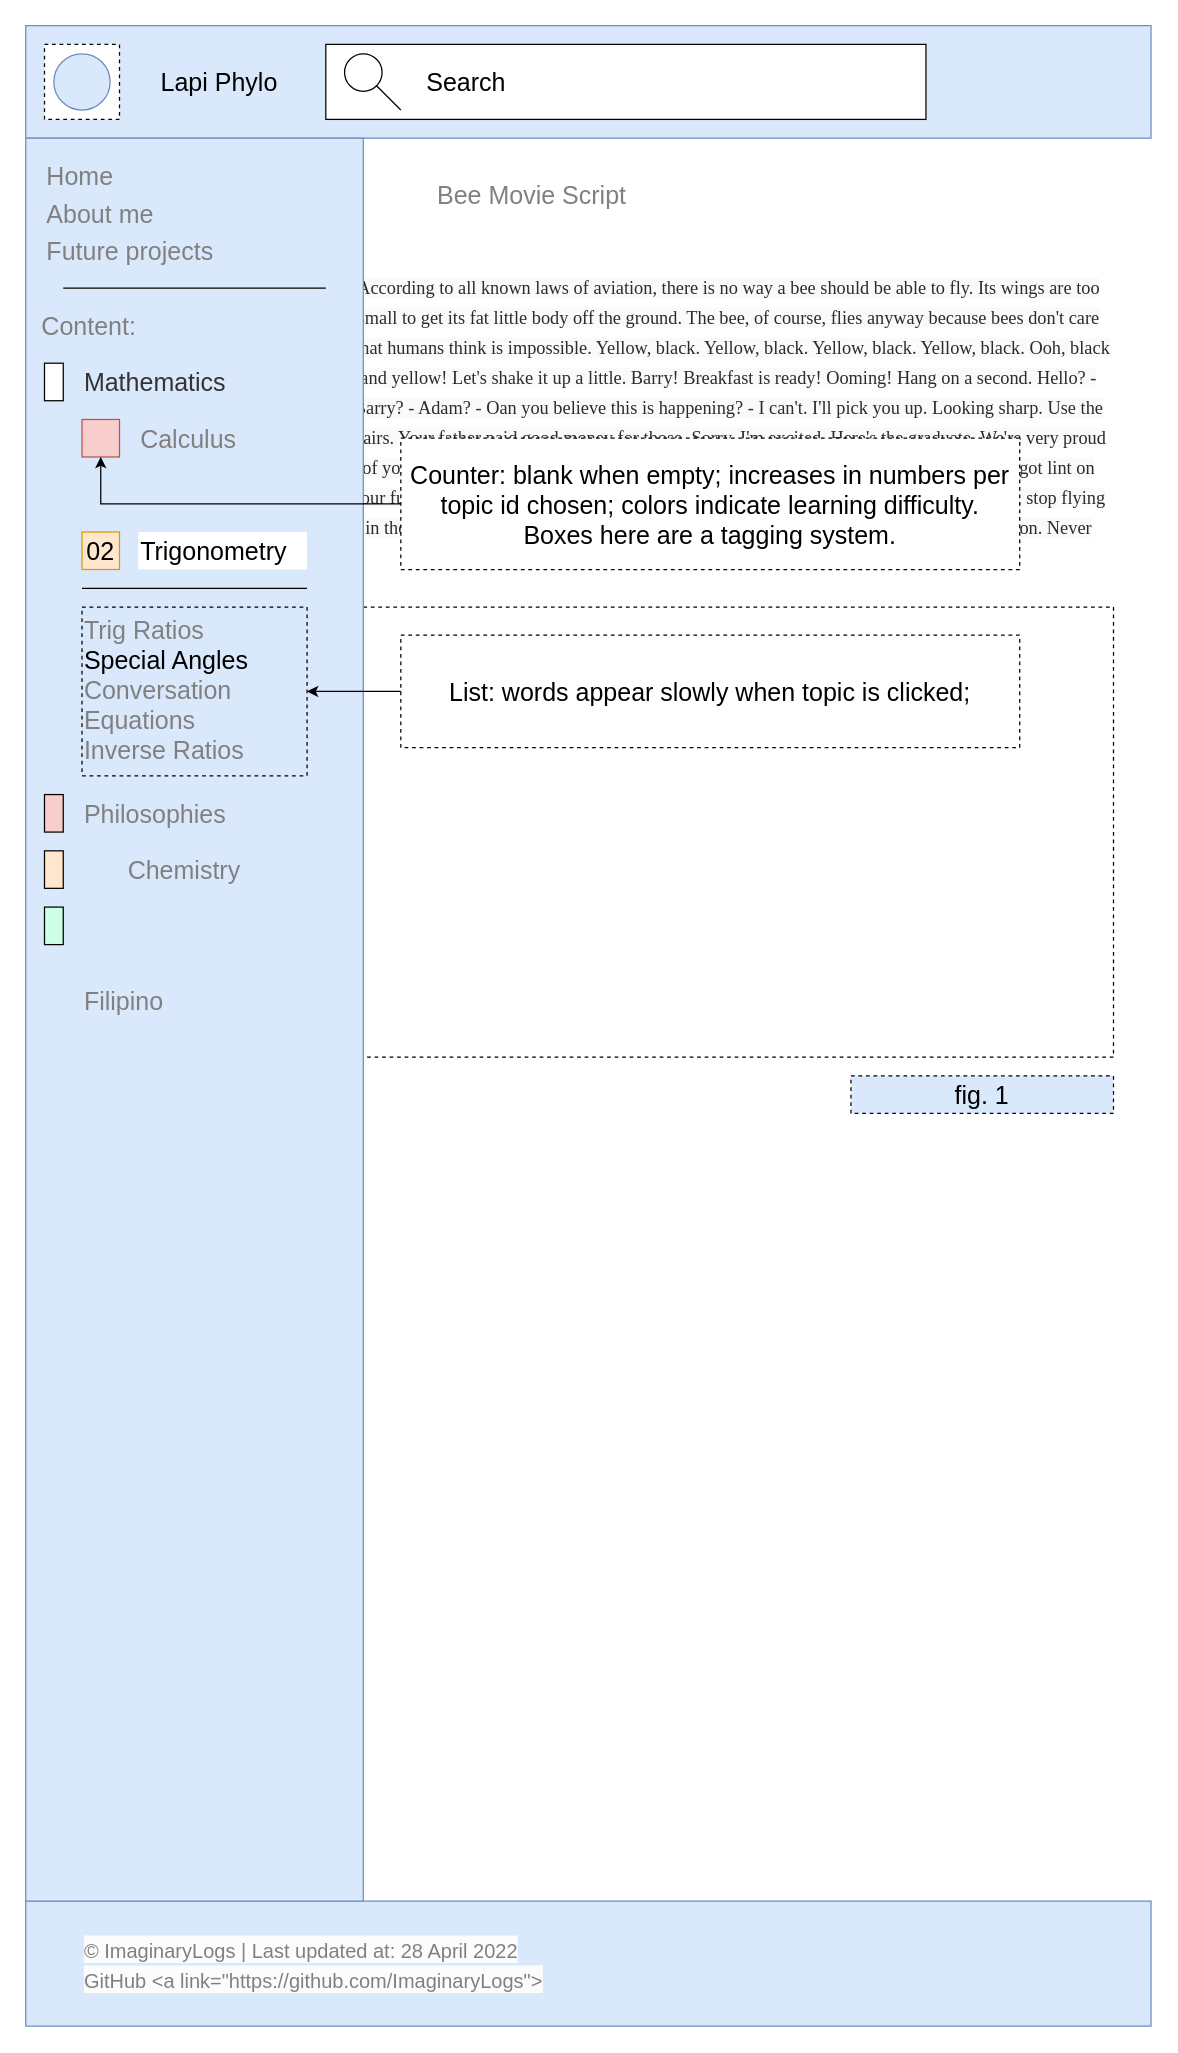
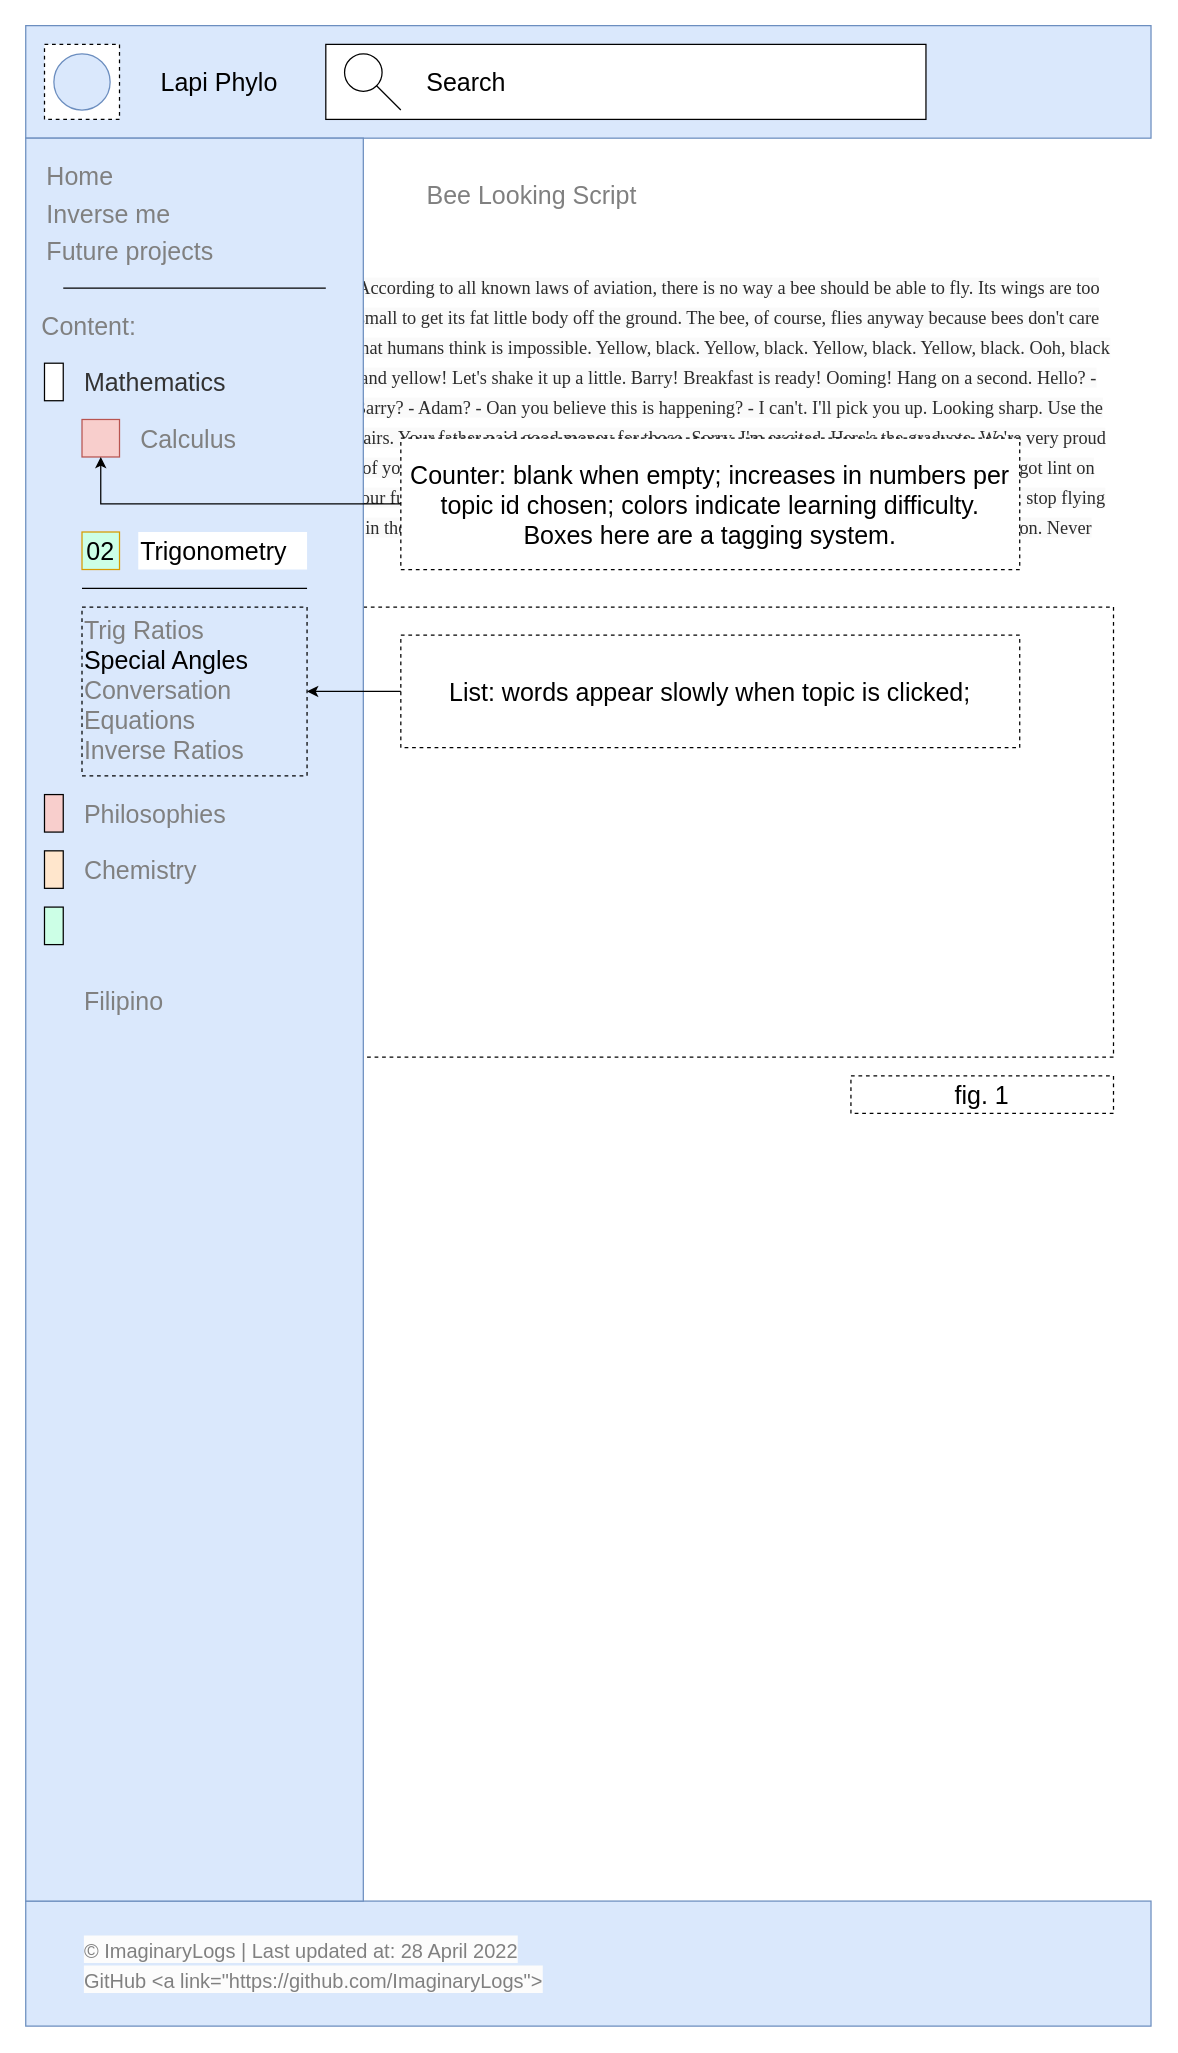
(532, 194) -> (532, 194)
(100, 213) -> (114, 213)
(101, 551) -> (101, 551)
(210, 869) -> (166, 869)
(982, 1094) -> (982, 1094)
